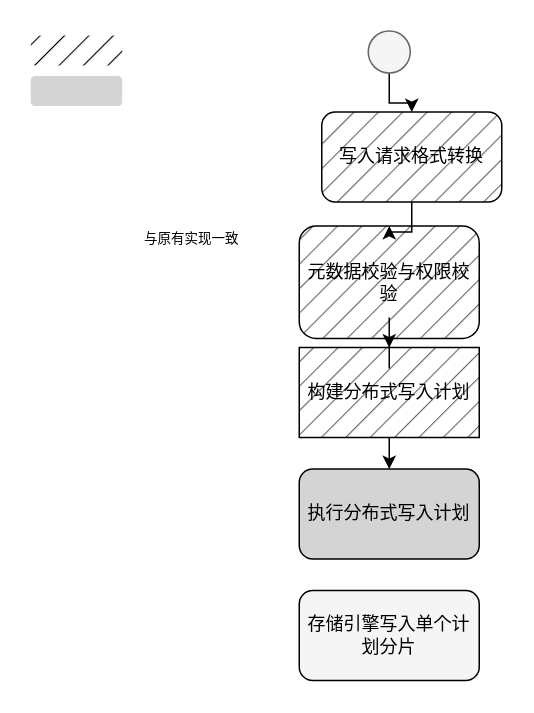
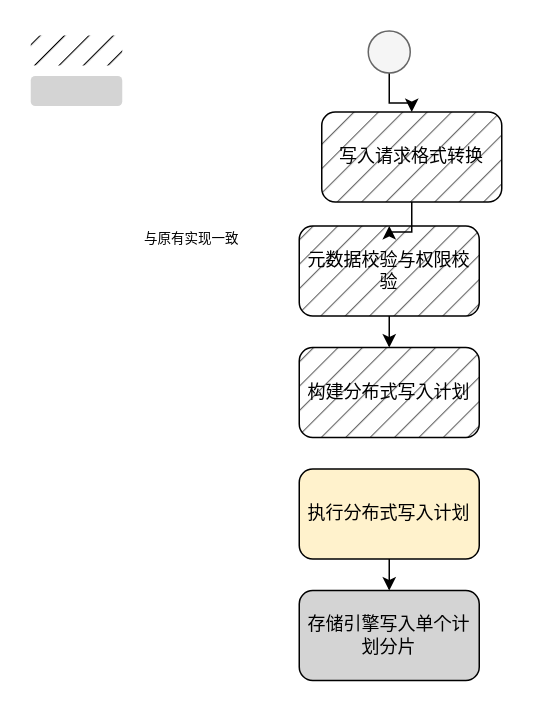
(389, 282) -> (389, 271)
(389, 392) -> (389, 392)
(389, 458) -> none
(389, 514) -> (389, 514)
none -> (389, 580)
(389, 635) -> (389, 635)
